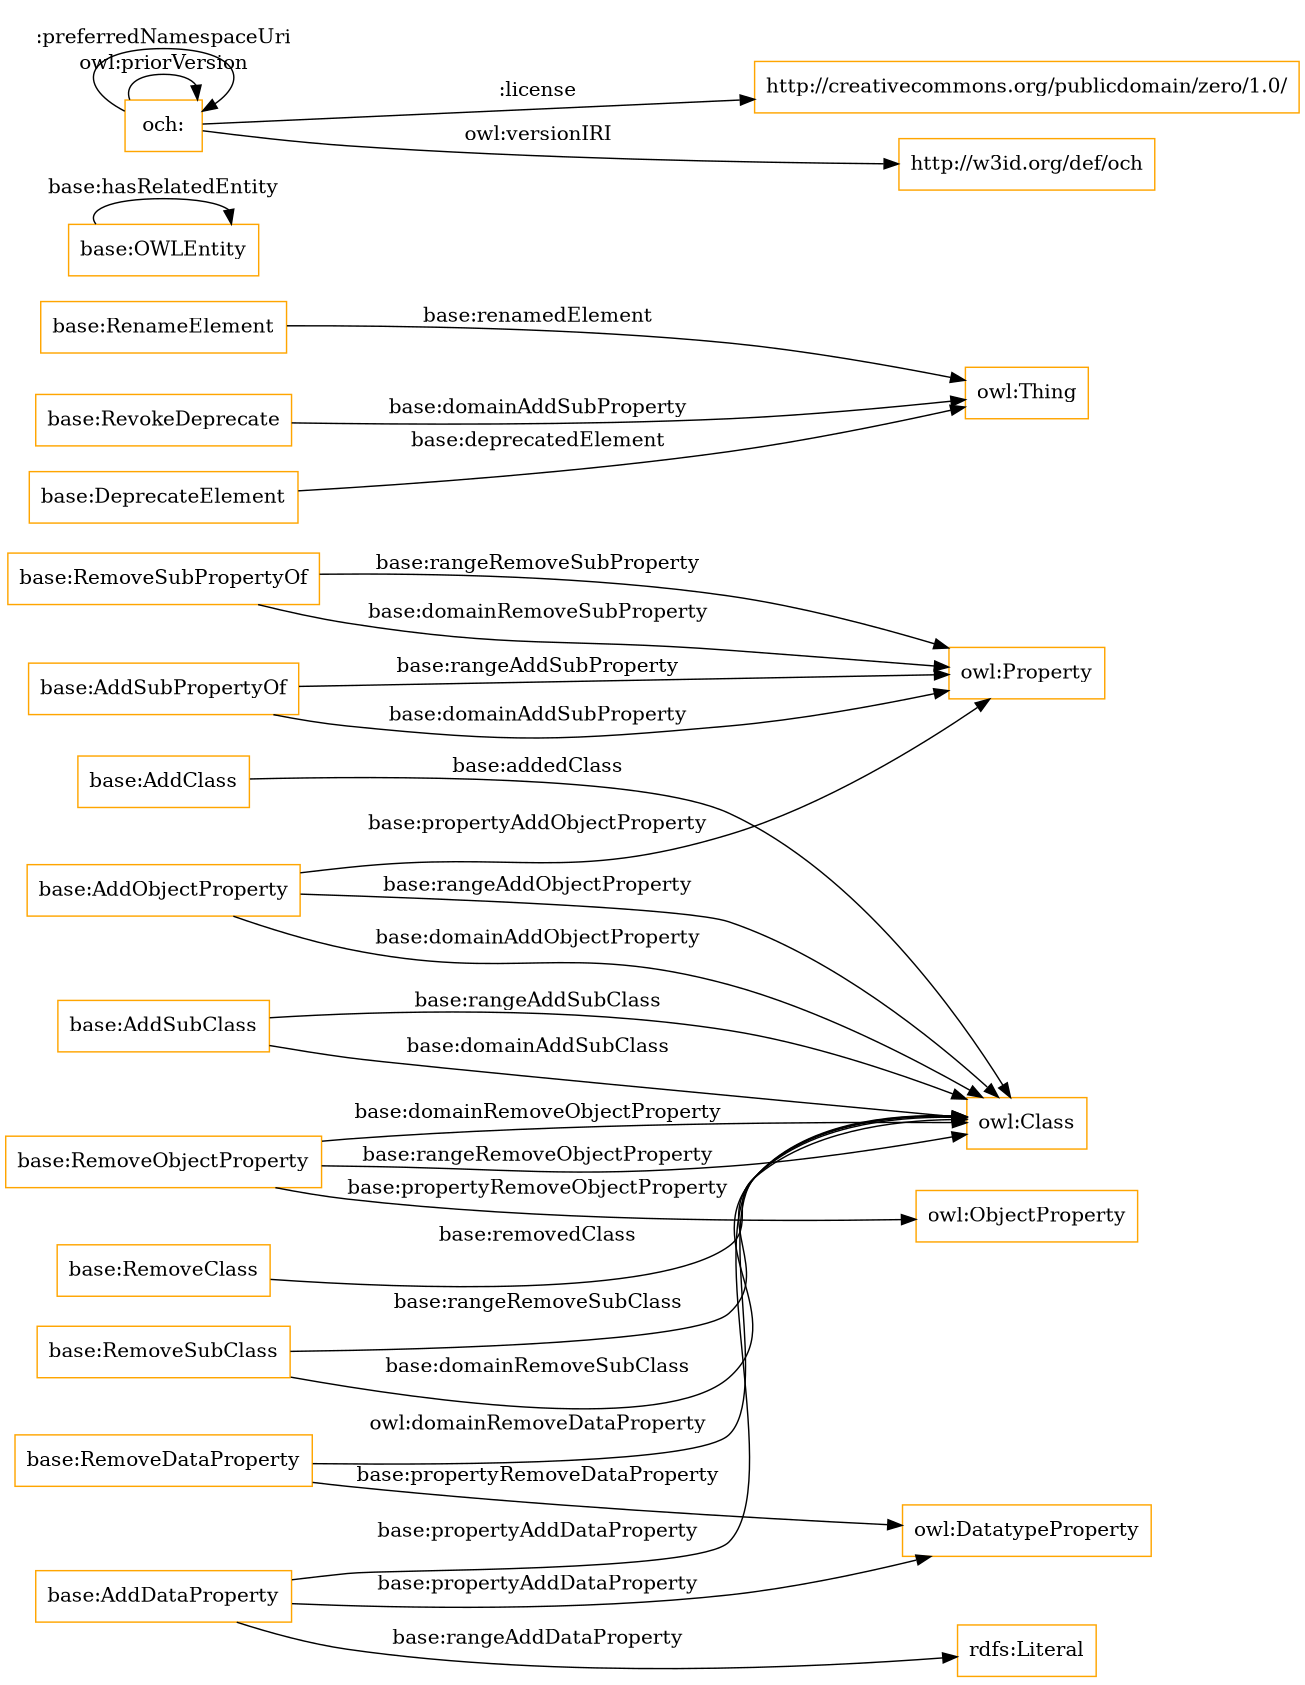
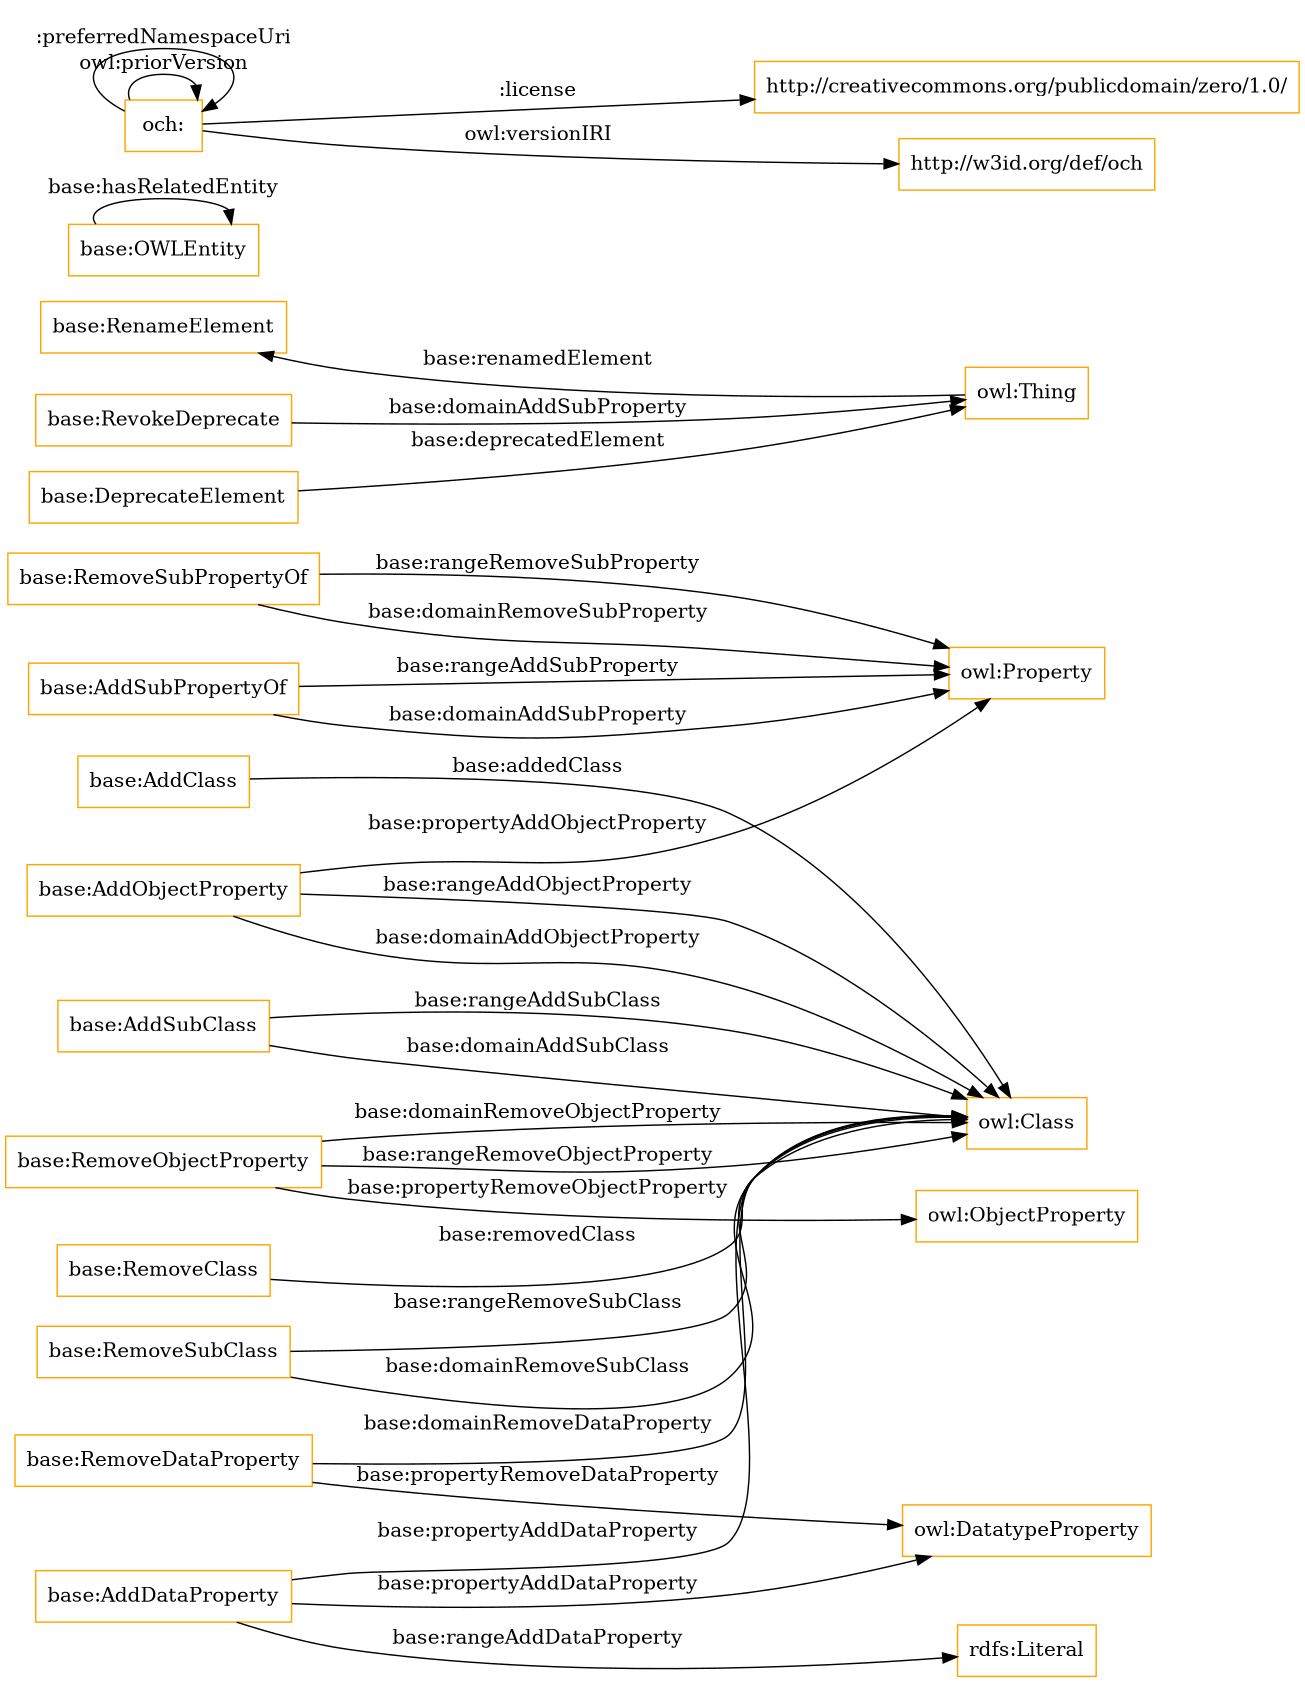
(620, 335) -> (618, 392)
(538, 1424) -> (538, 1424)
